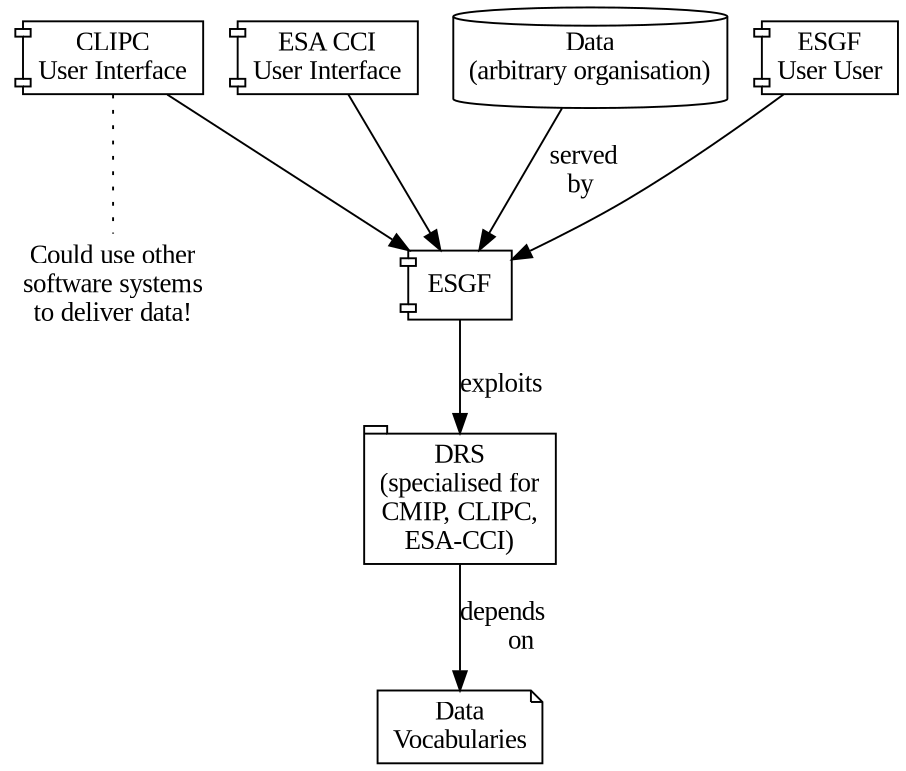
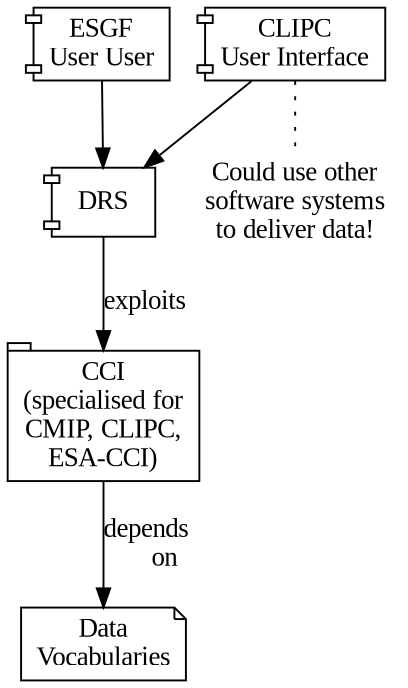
(328, 58) -> none
(590, 58) -> none
(460, 285) -> (104, 202)
(460, 499) -> (104, 416)
